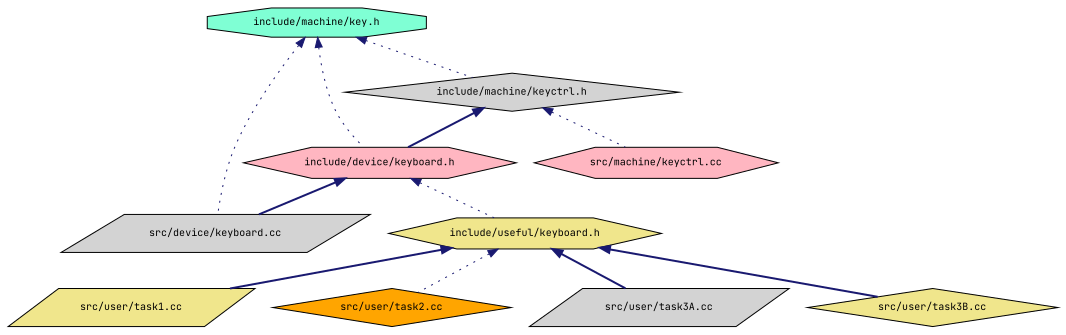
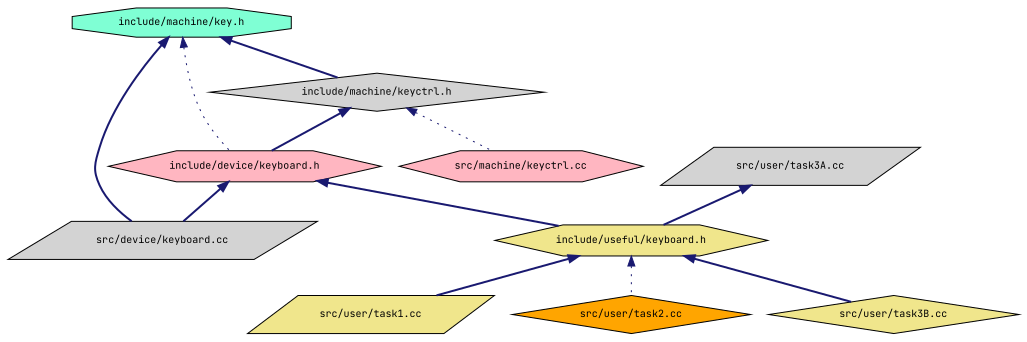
(419, 59) -> (284, 59)
(246, 124) -> (105, 132)
(457, 200) -> (443, 204)
(593, 271) -> (702, 207)
